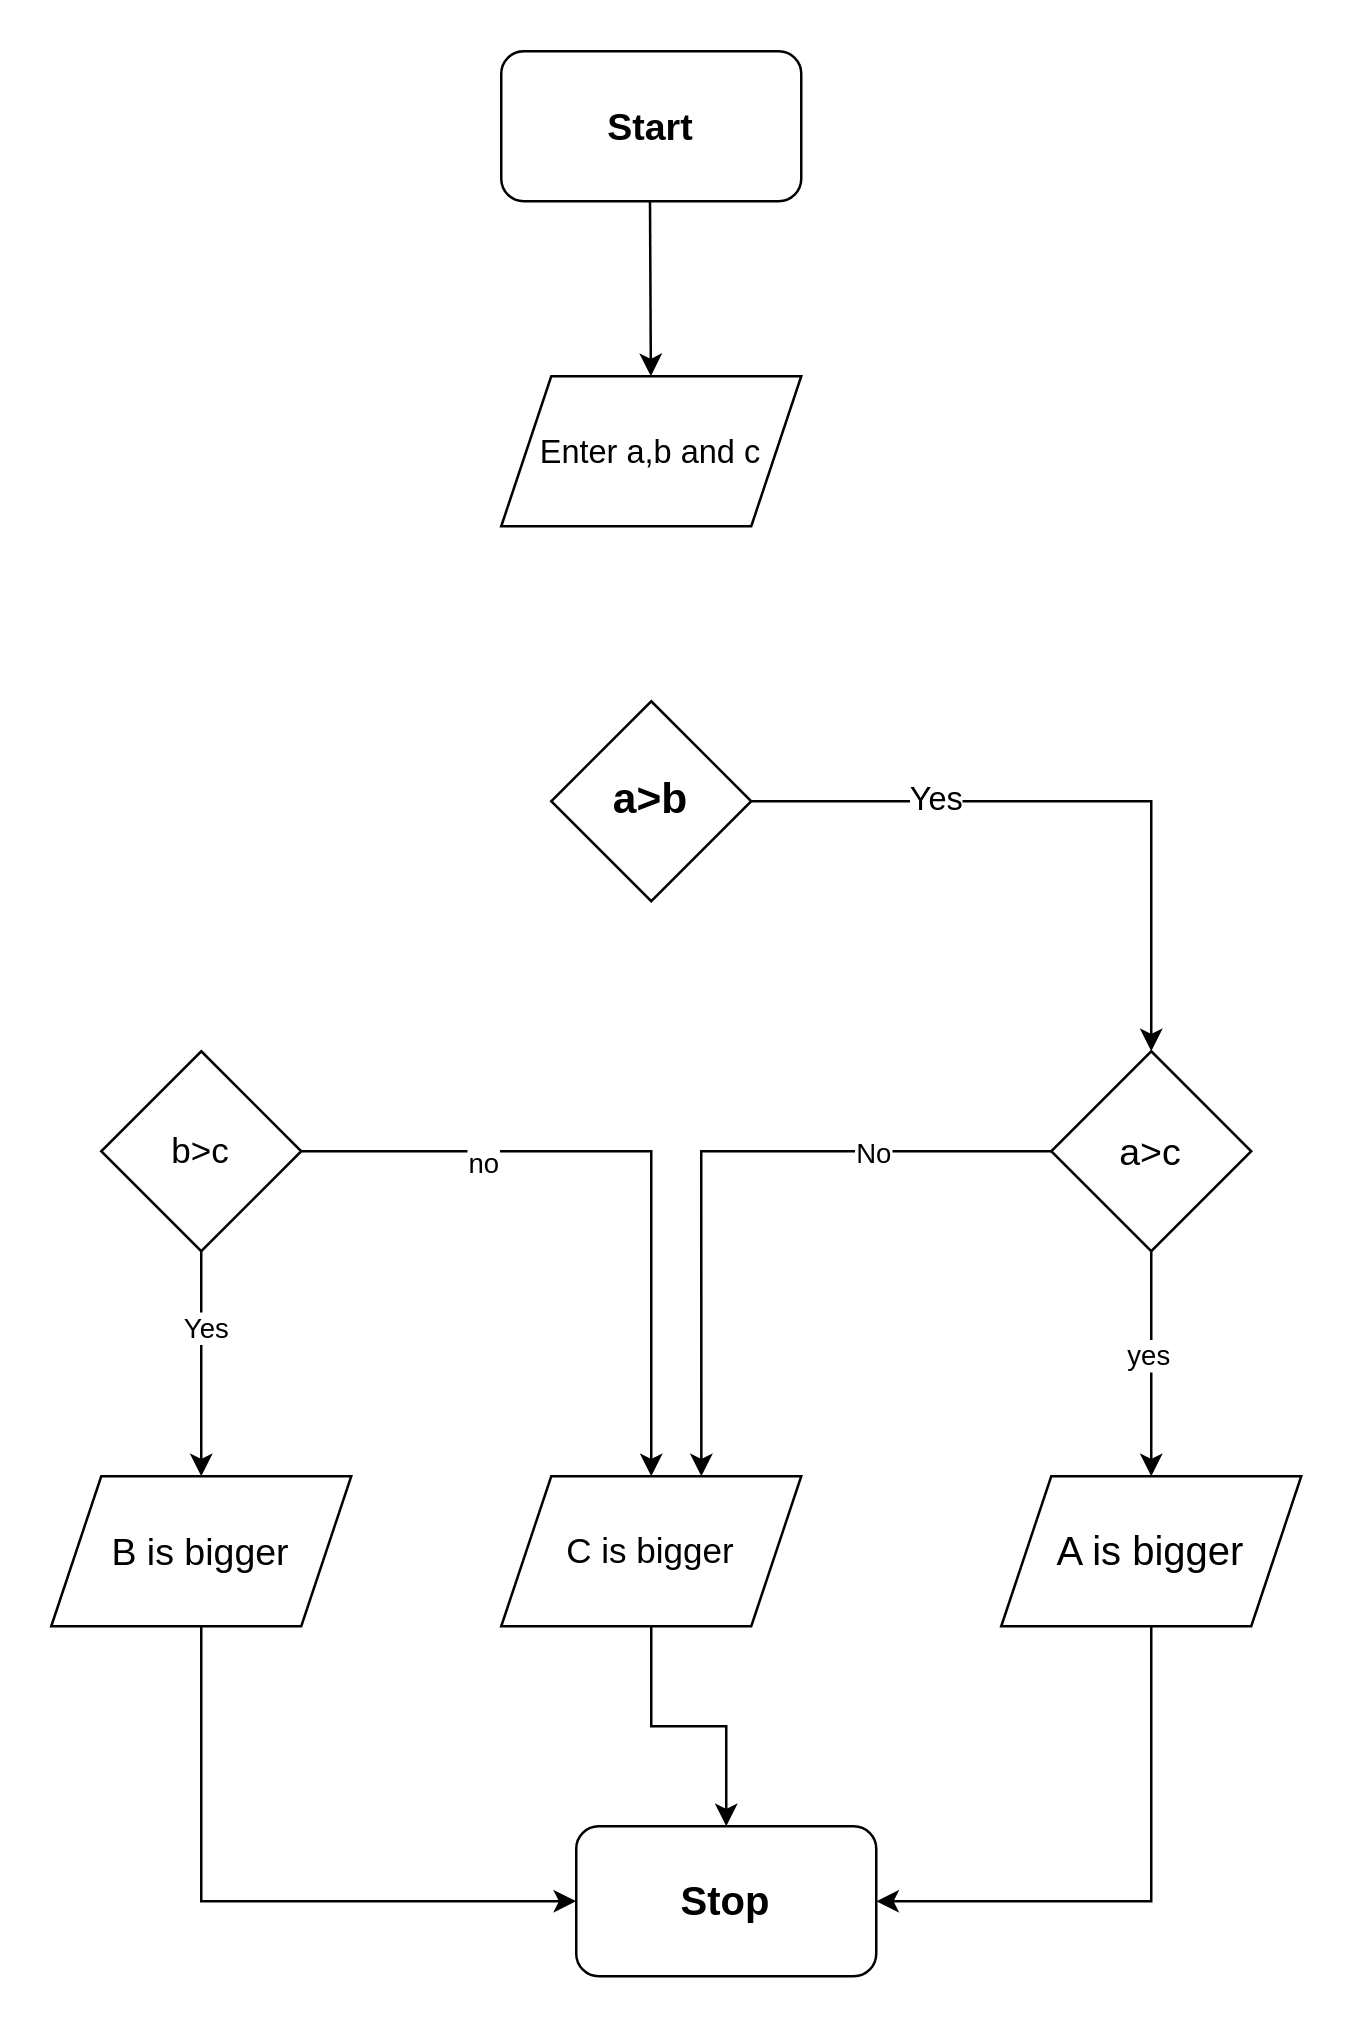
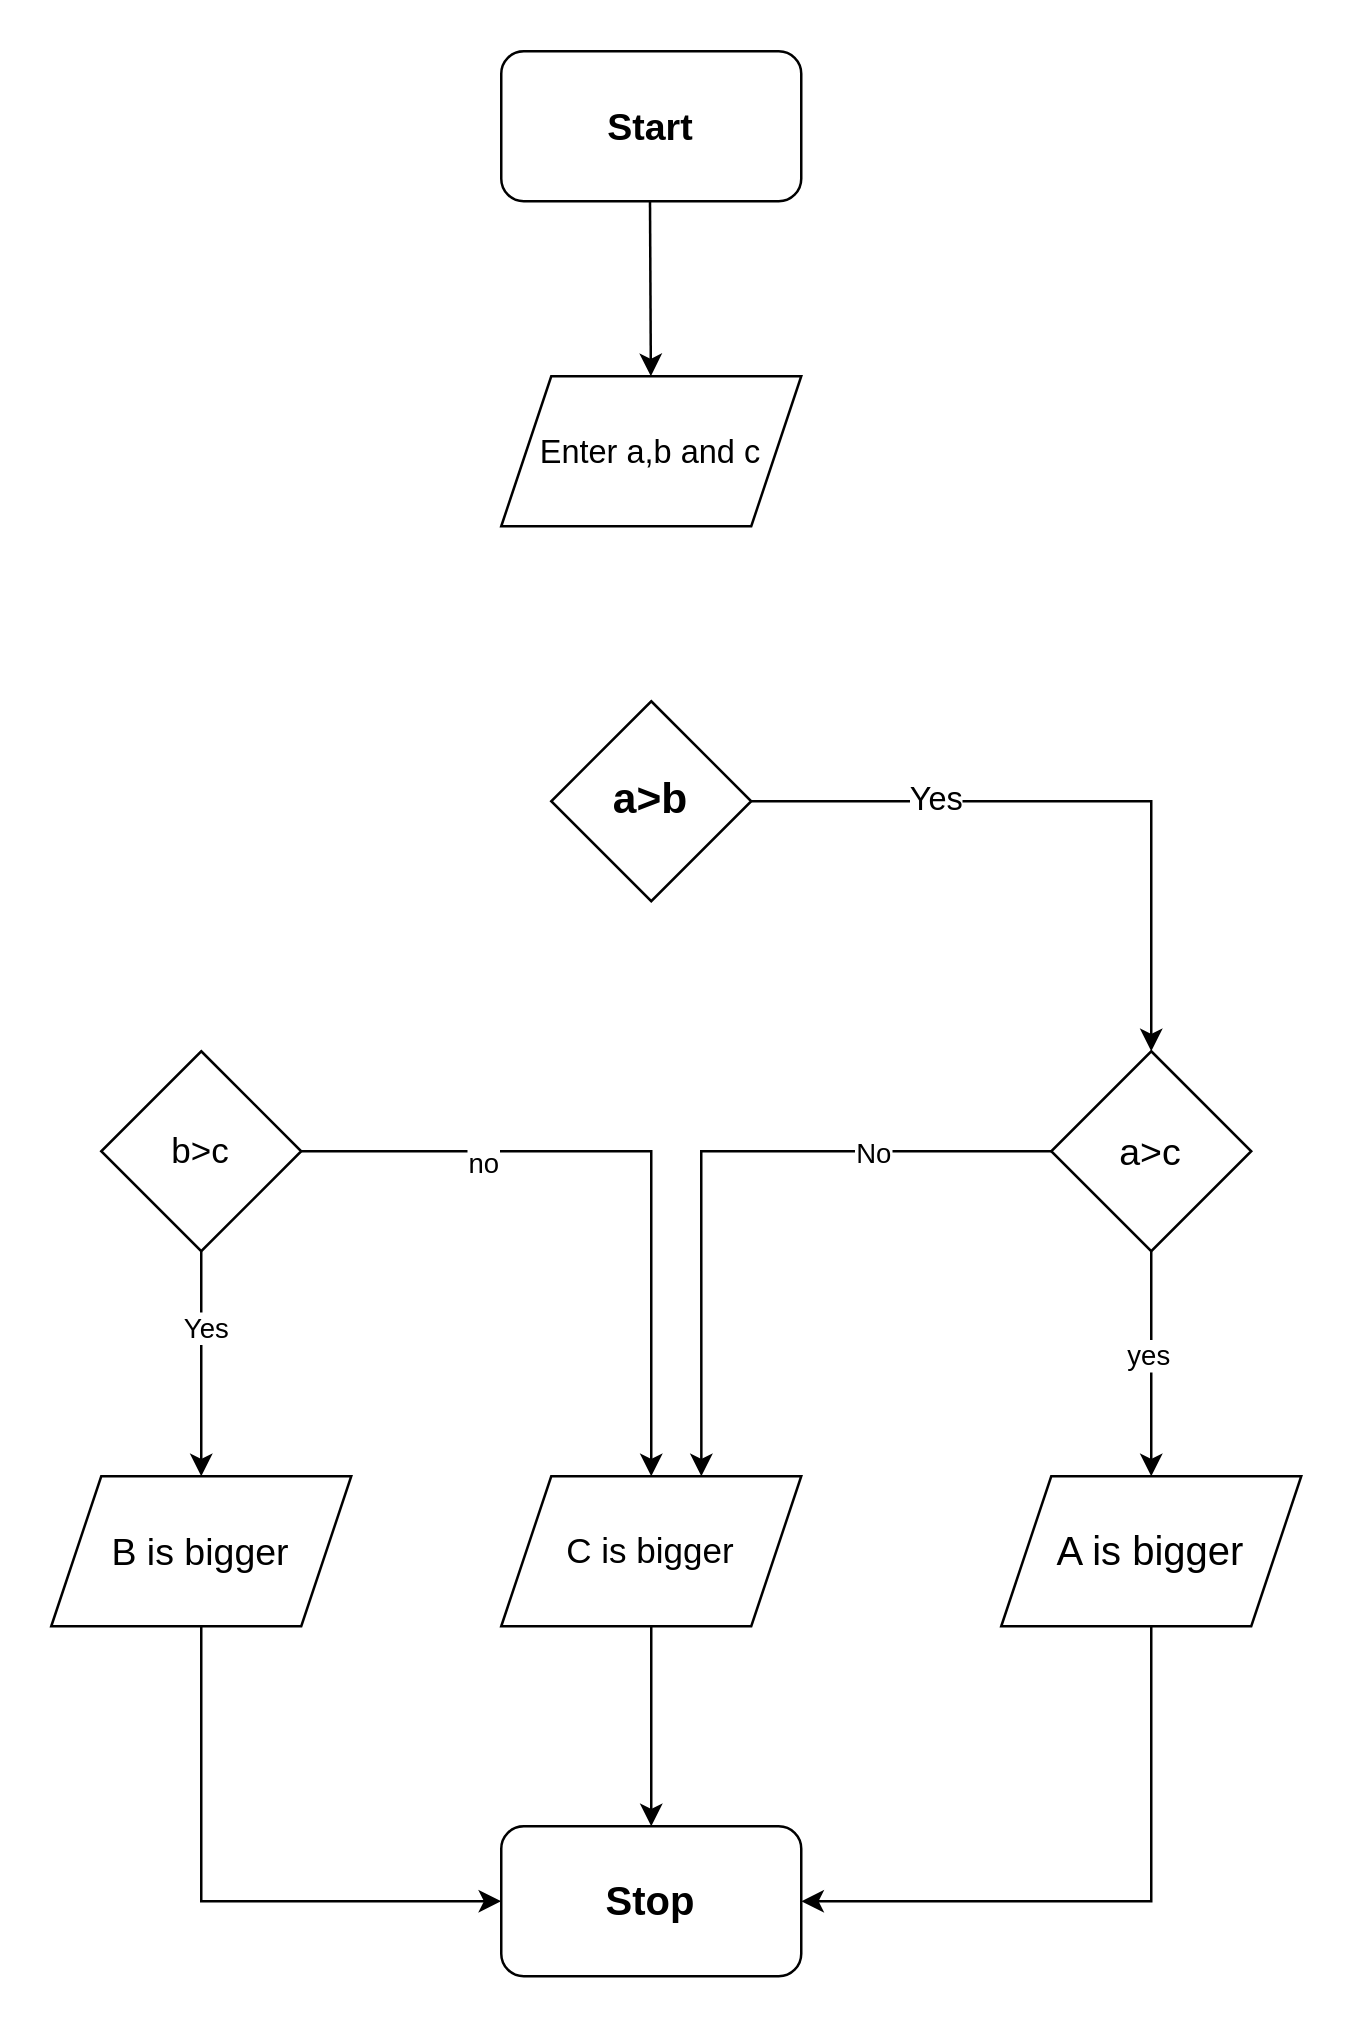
(726, 1901) -> (651, 1901)
